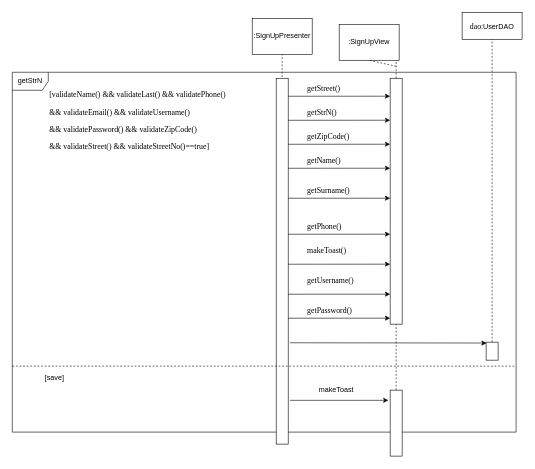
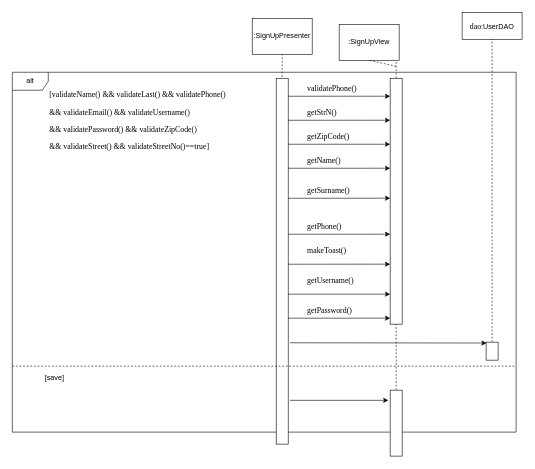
(30, 81) -> (30, 81)
(330, 81) -> (336, 81)
(336, 390) -> none
